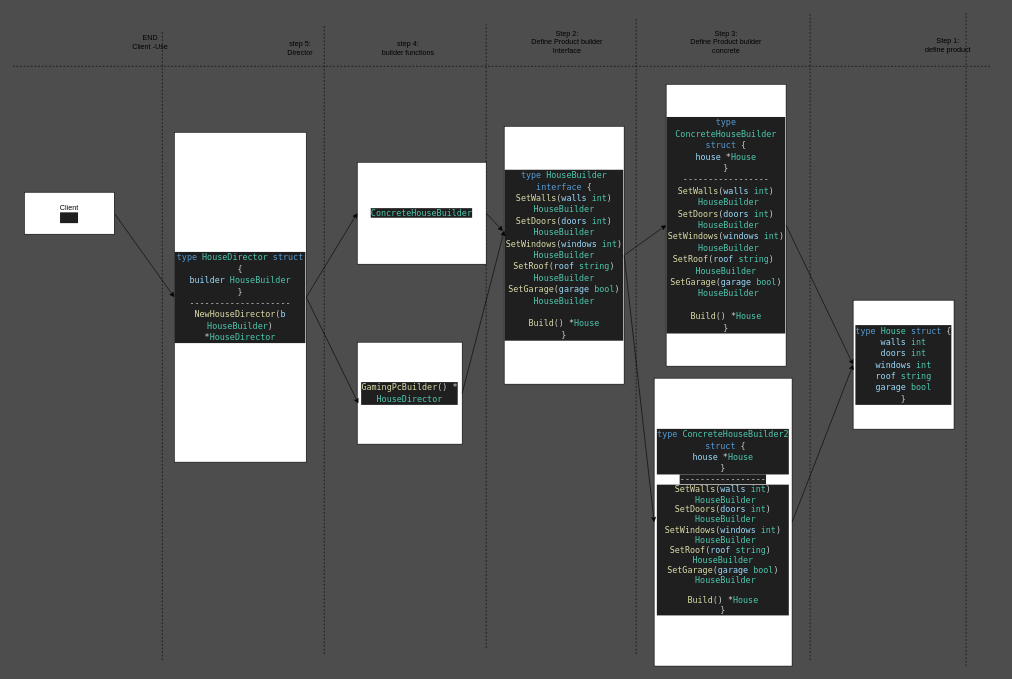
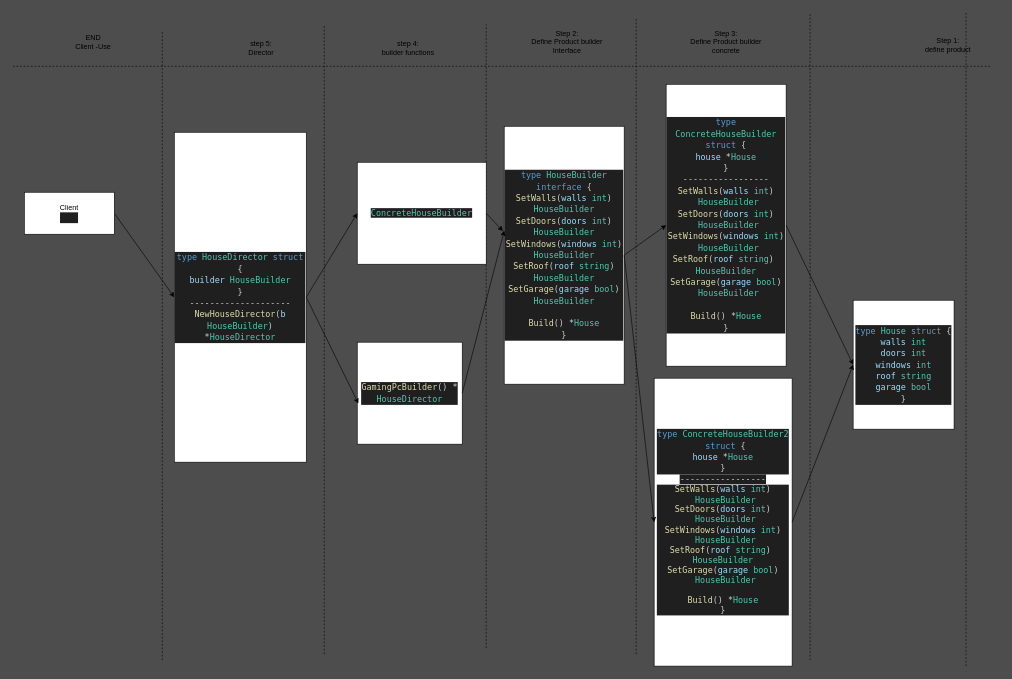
(150, 42) -> (93, 42)
(300, 48) -> (261, 48)
